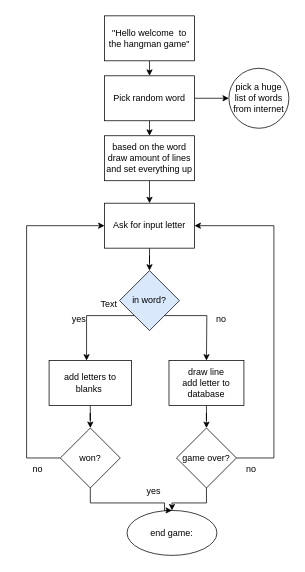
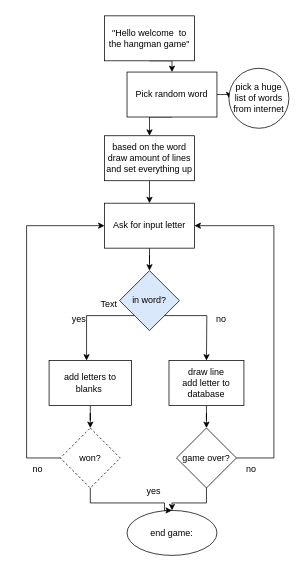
(150, 98) -> (172, 94)
(90, 458) -> (90, 458)
